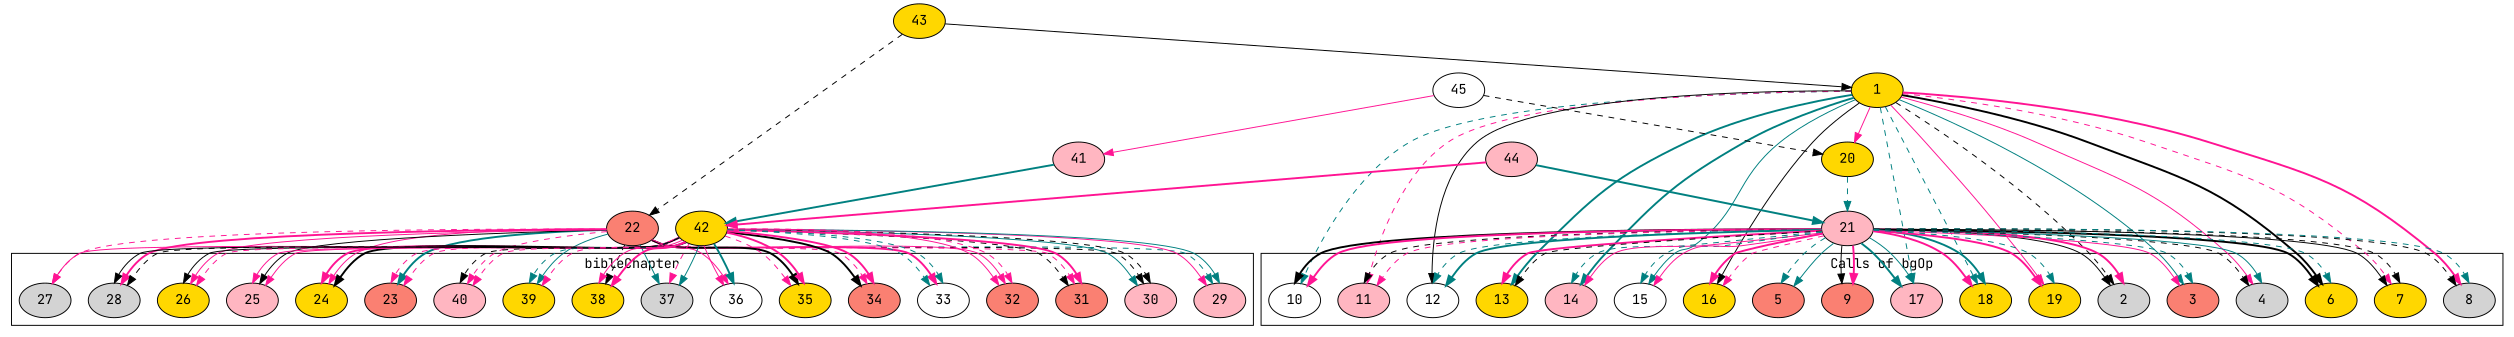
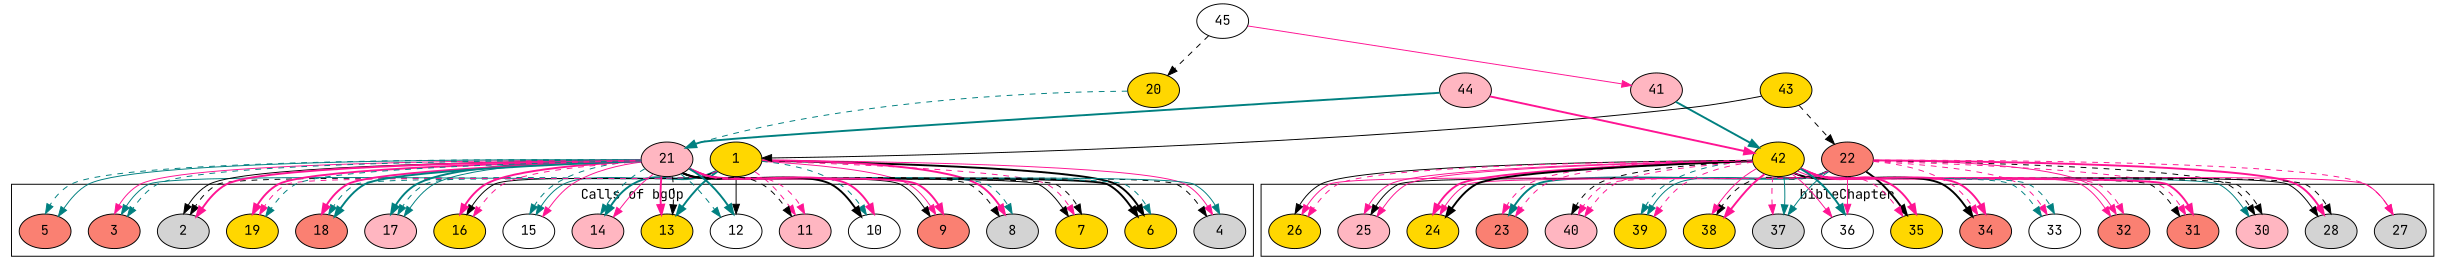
(1864, 120) -> (861, 171)
(1967, 189) -> (486, 178)
(796, 247) -> (1972, 171)
(1220, 300) -> none
(1986, 300) -> (322, 231)
